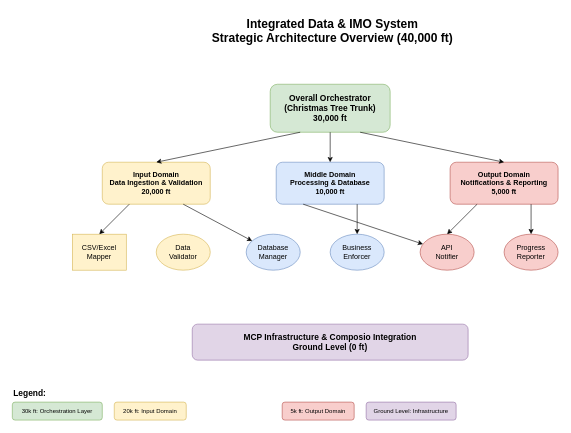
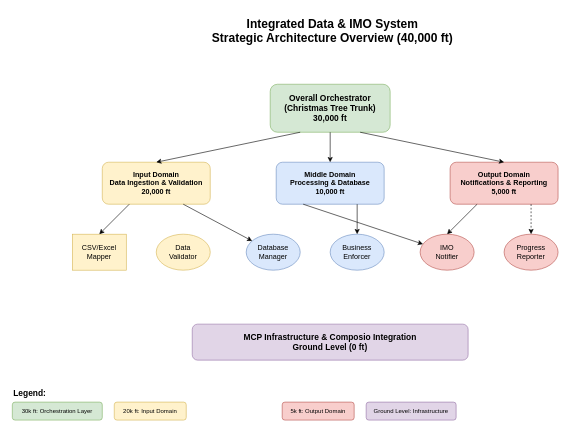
(531, 217) -> (531, 217)
(447, 252) -> (447, 252)
